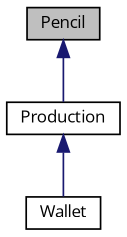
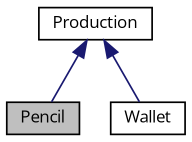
(63, 80) -> (65, 79)
